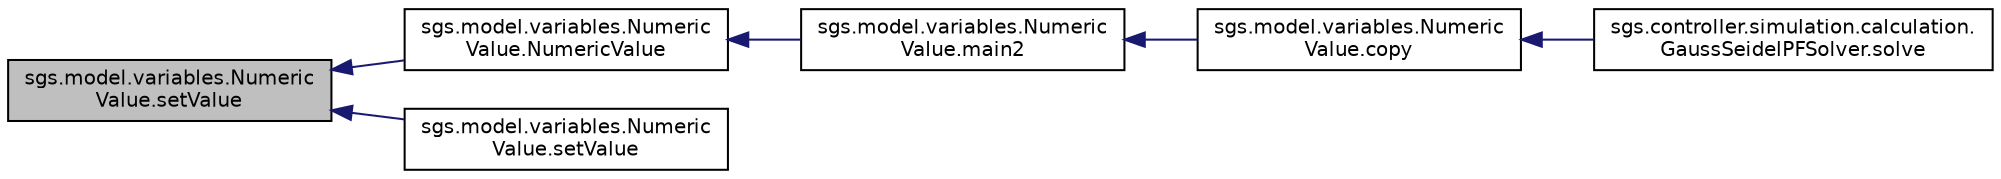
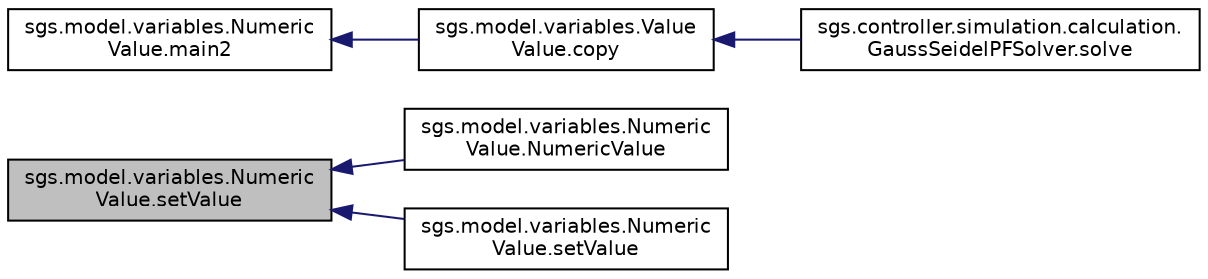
(774, 40) -> none
(1359, 40) -> (566, 40)
